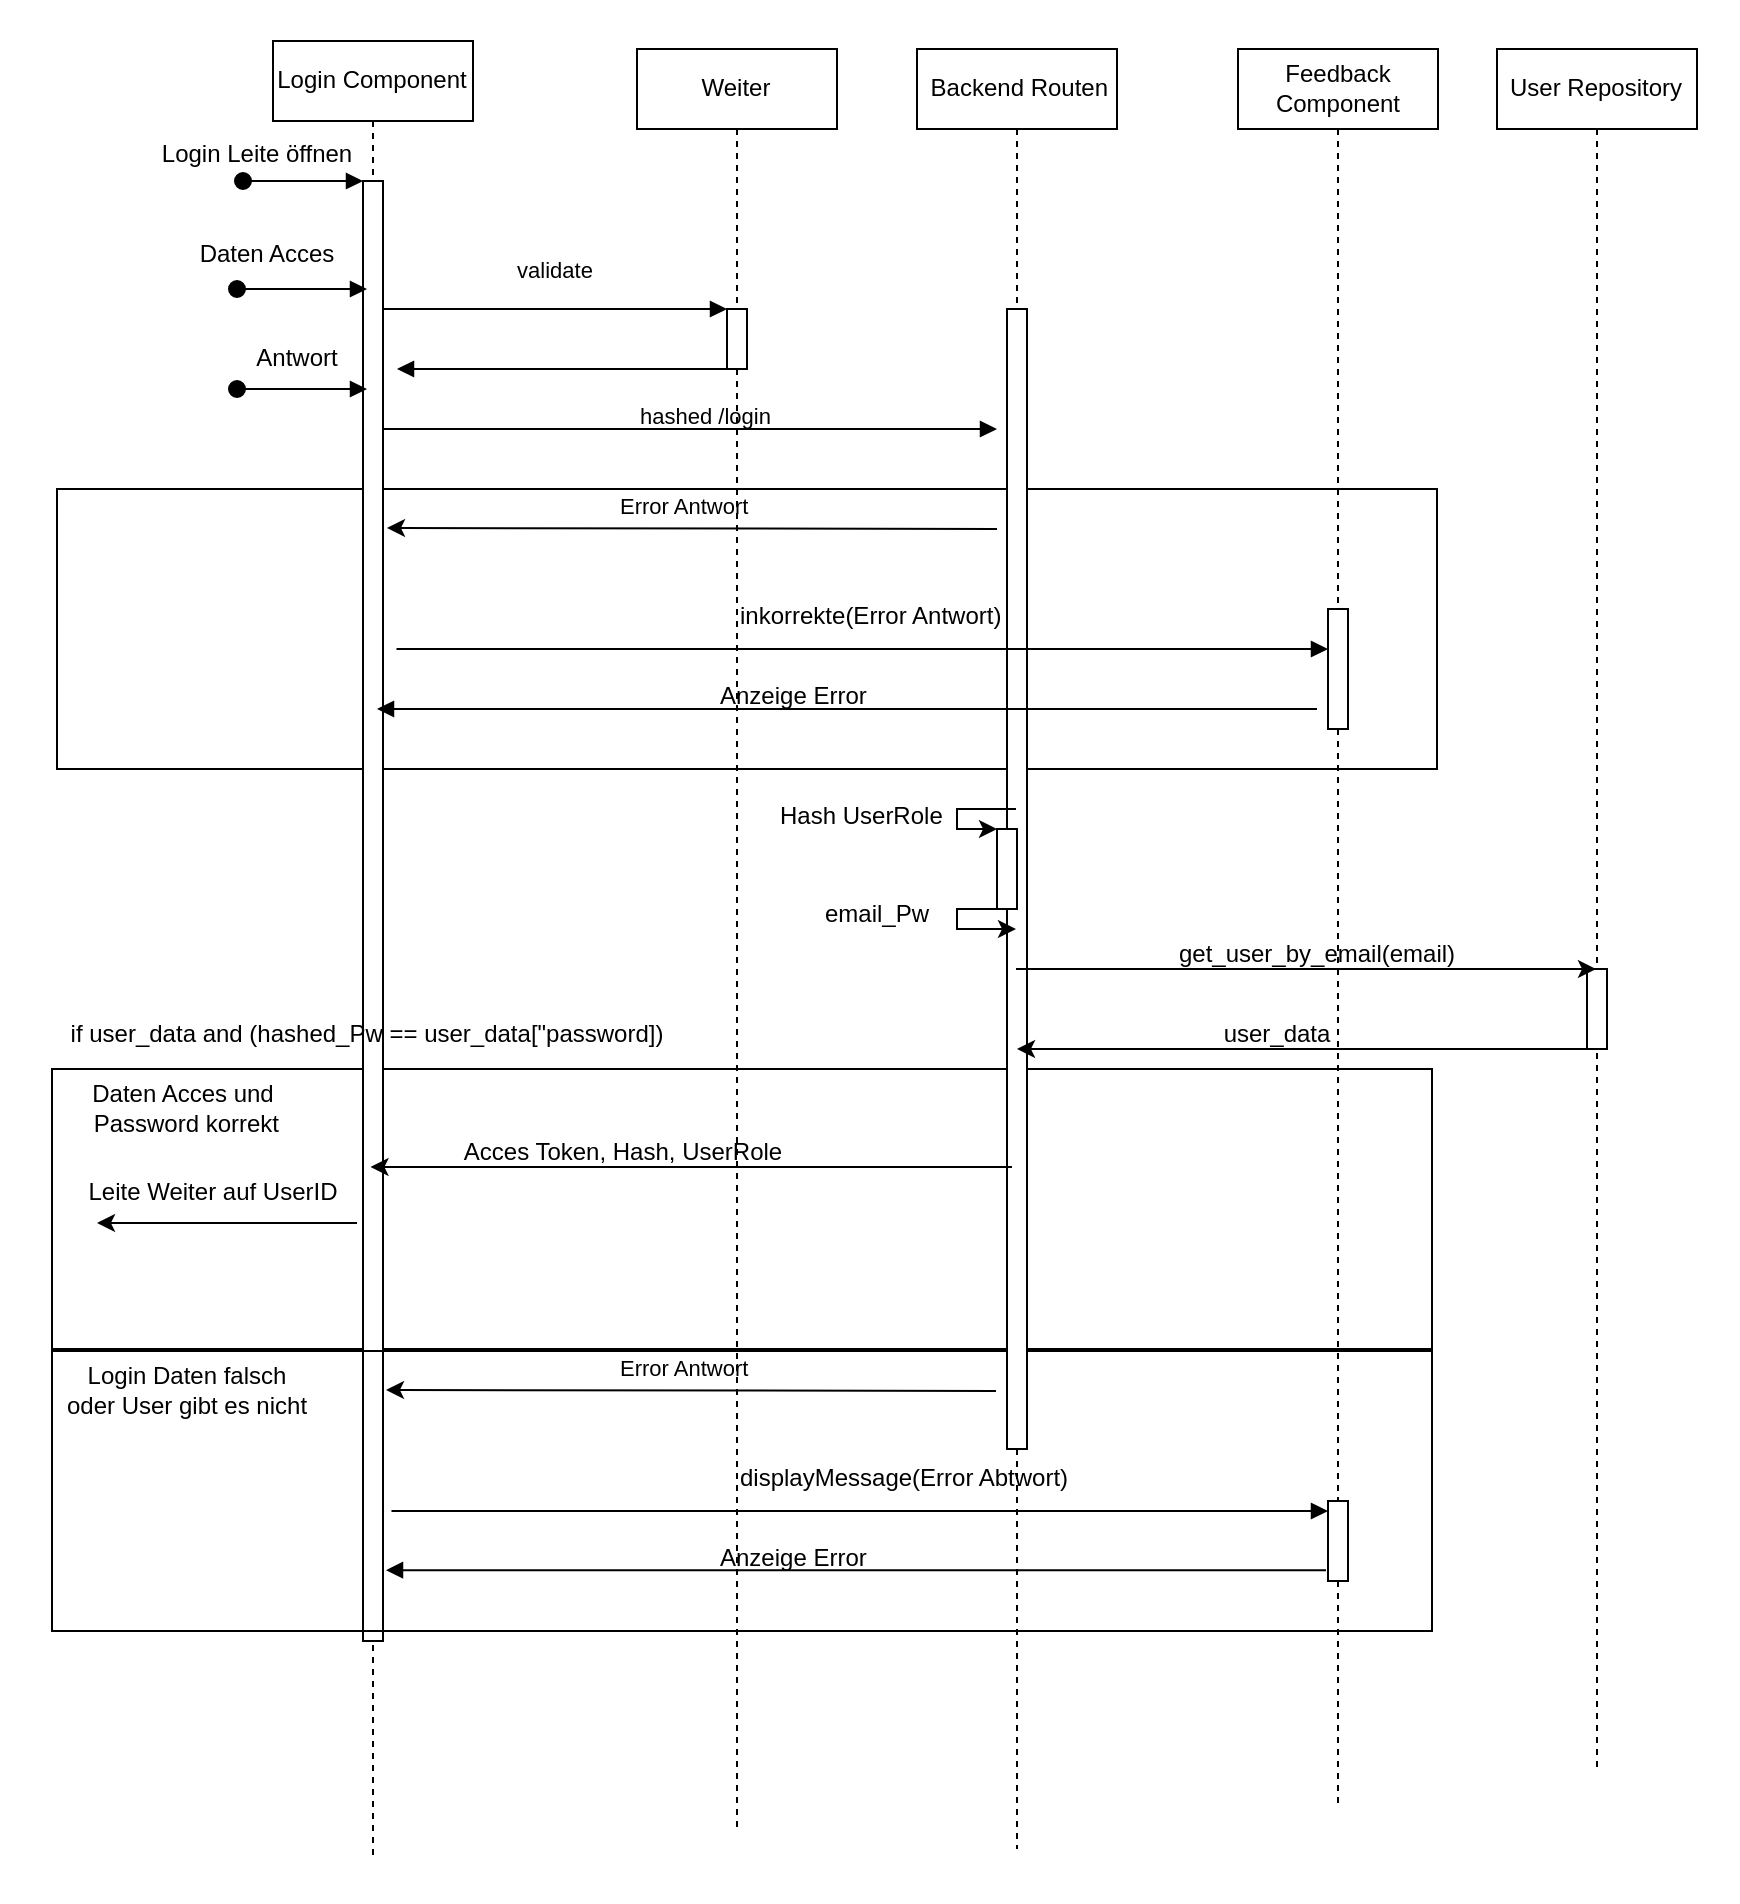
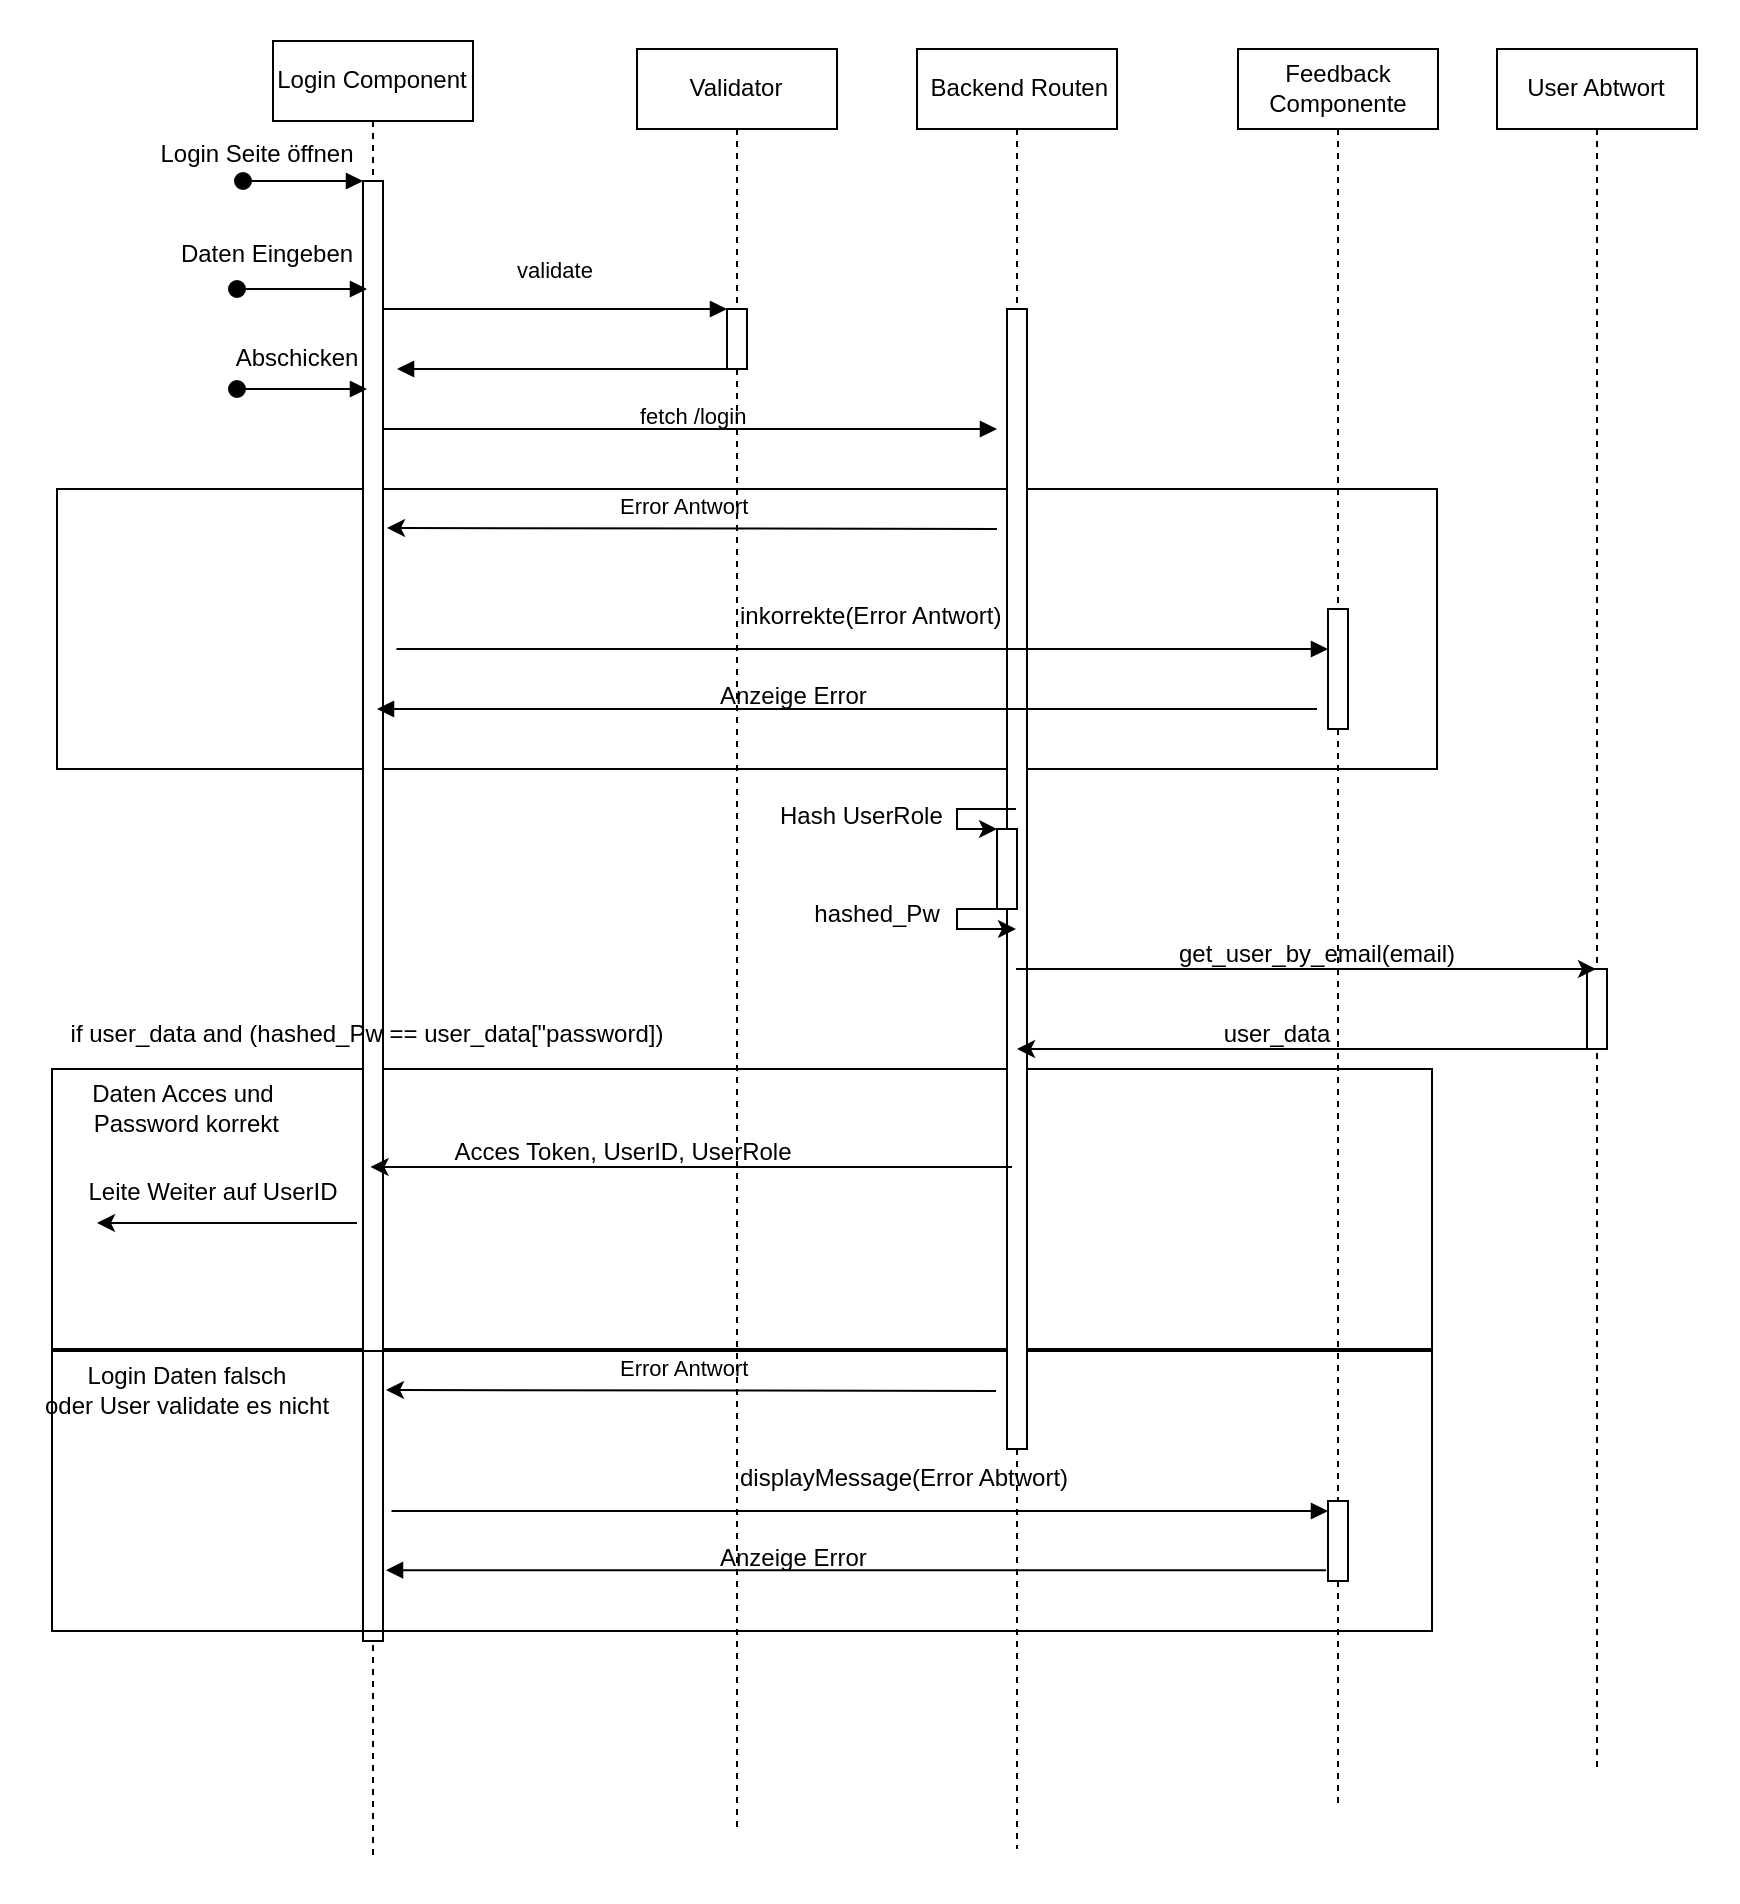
(737, 89) -> (737, 89)
(1339, 89) -> (1339, 89)
(1597, 89) -> (1597, 89)
(258, 155) -> (258, 155)
(268, 255) -> (268, 255)
(298, 359) -> (298, 359)
(709, 432) -> (709, 432)
(878, 915) -> (878, 915)
(624, 1153) -> (624, 1153)
(188, 1391) -> (188, 1391)
